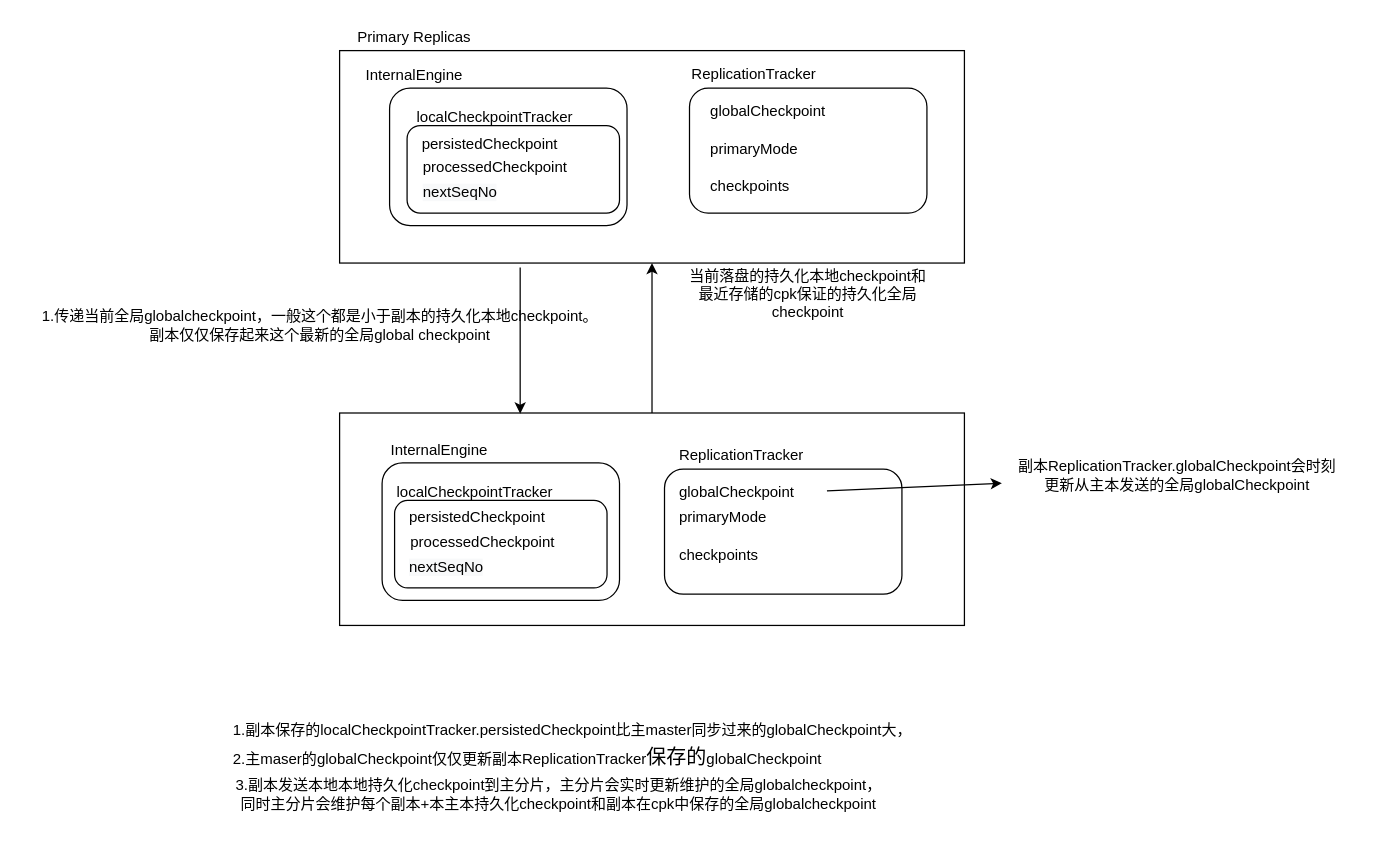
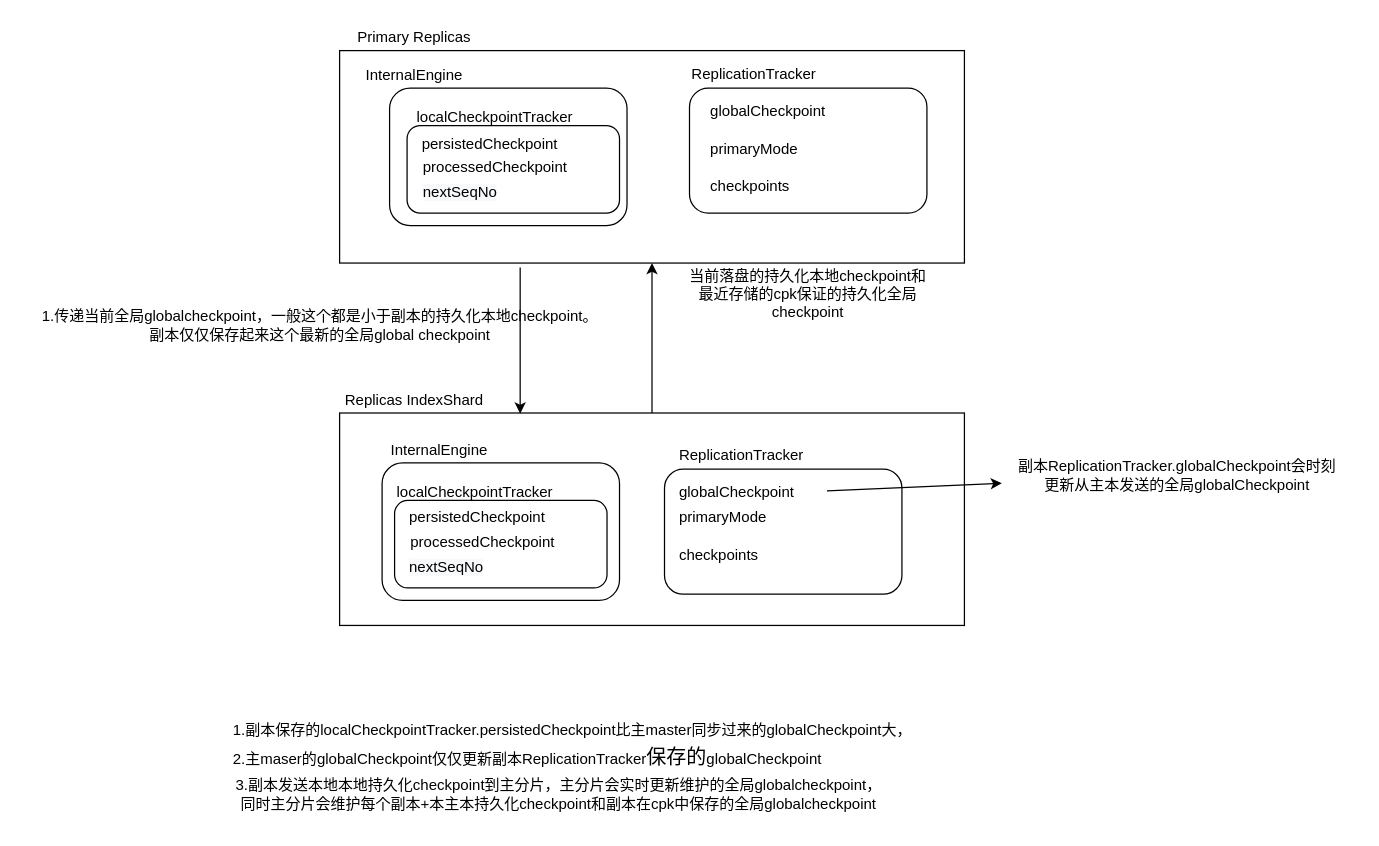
none -> (414, 401)
